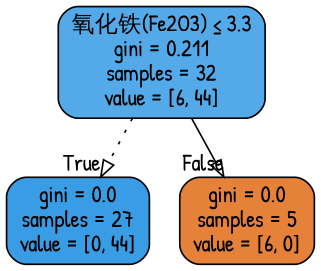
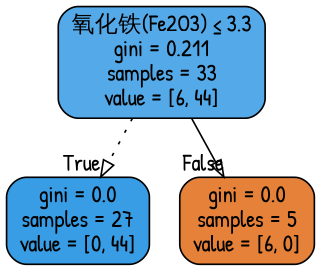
(162, 74) -> (162, 74)
